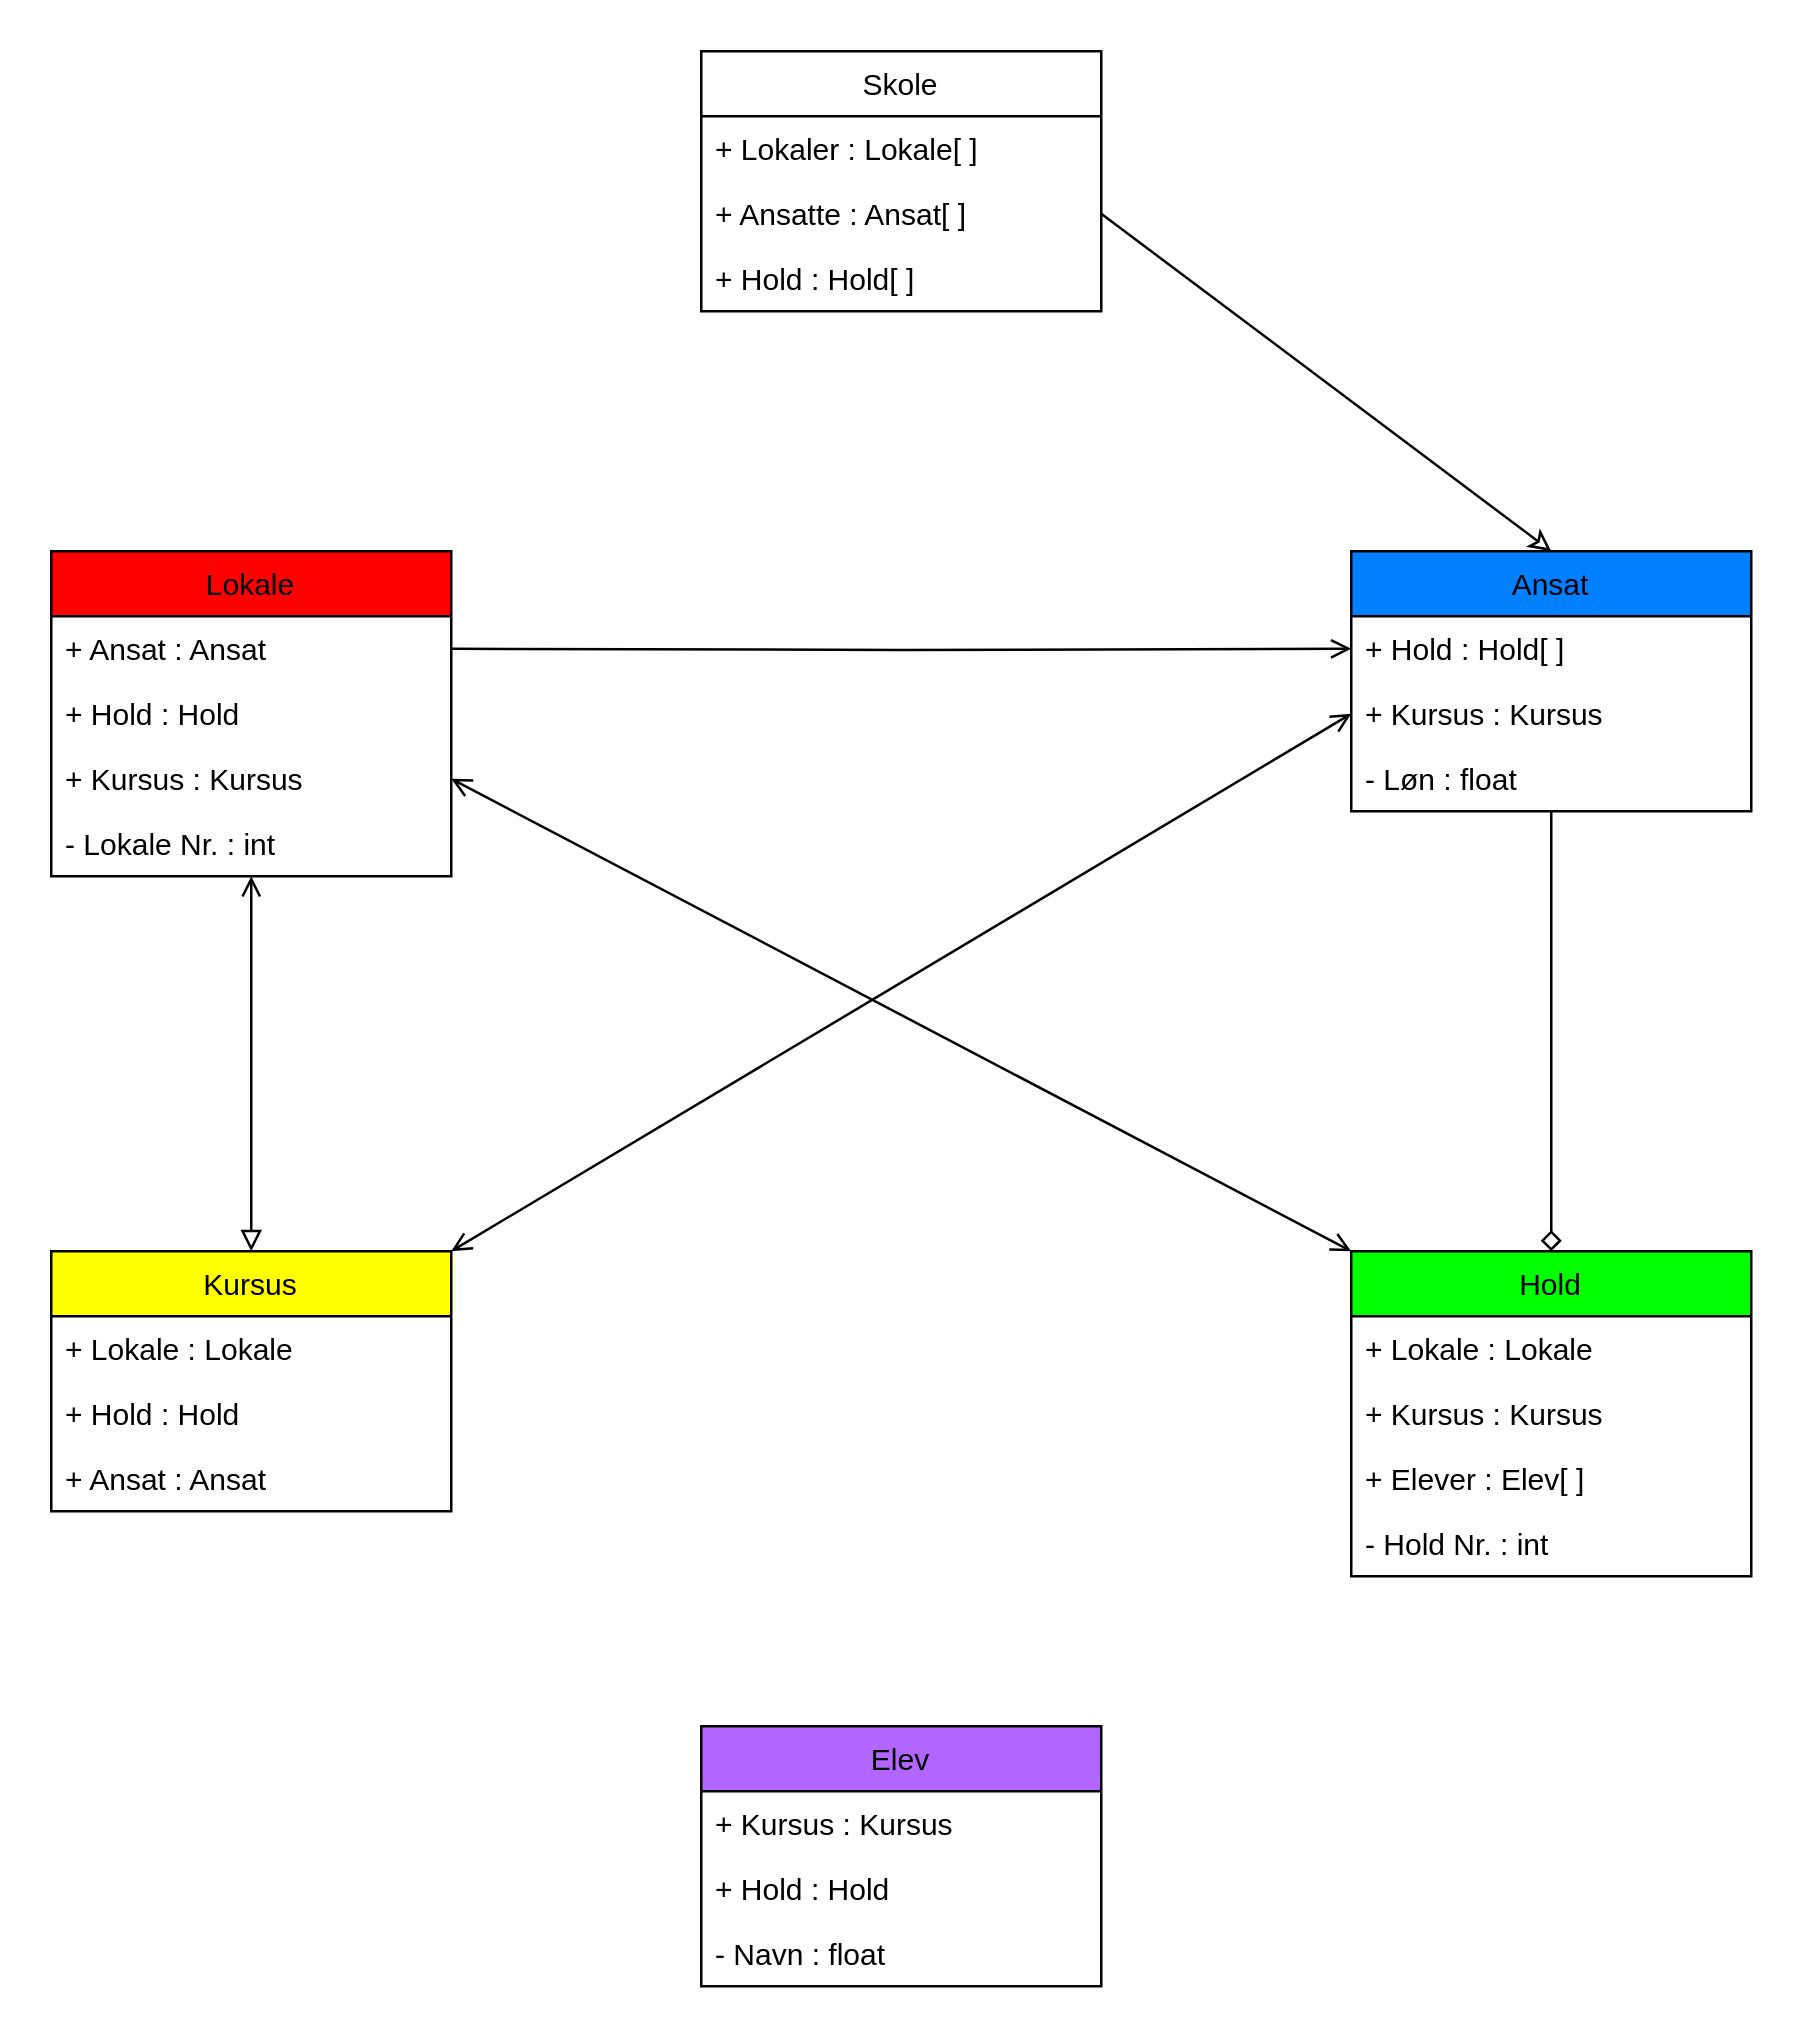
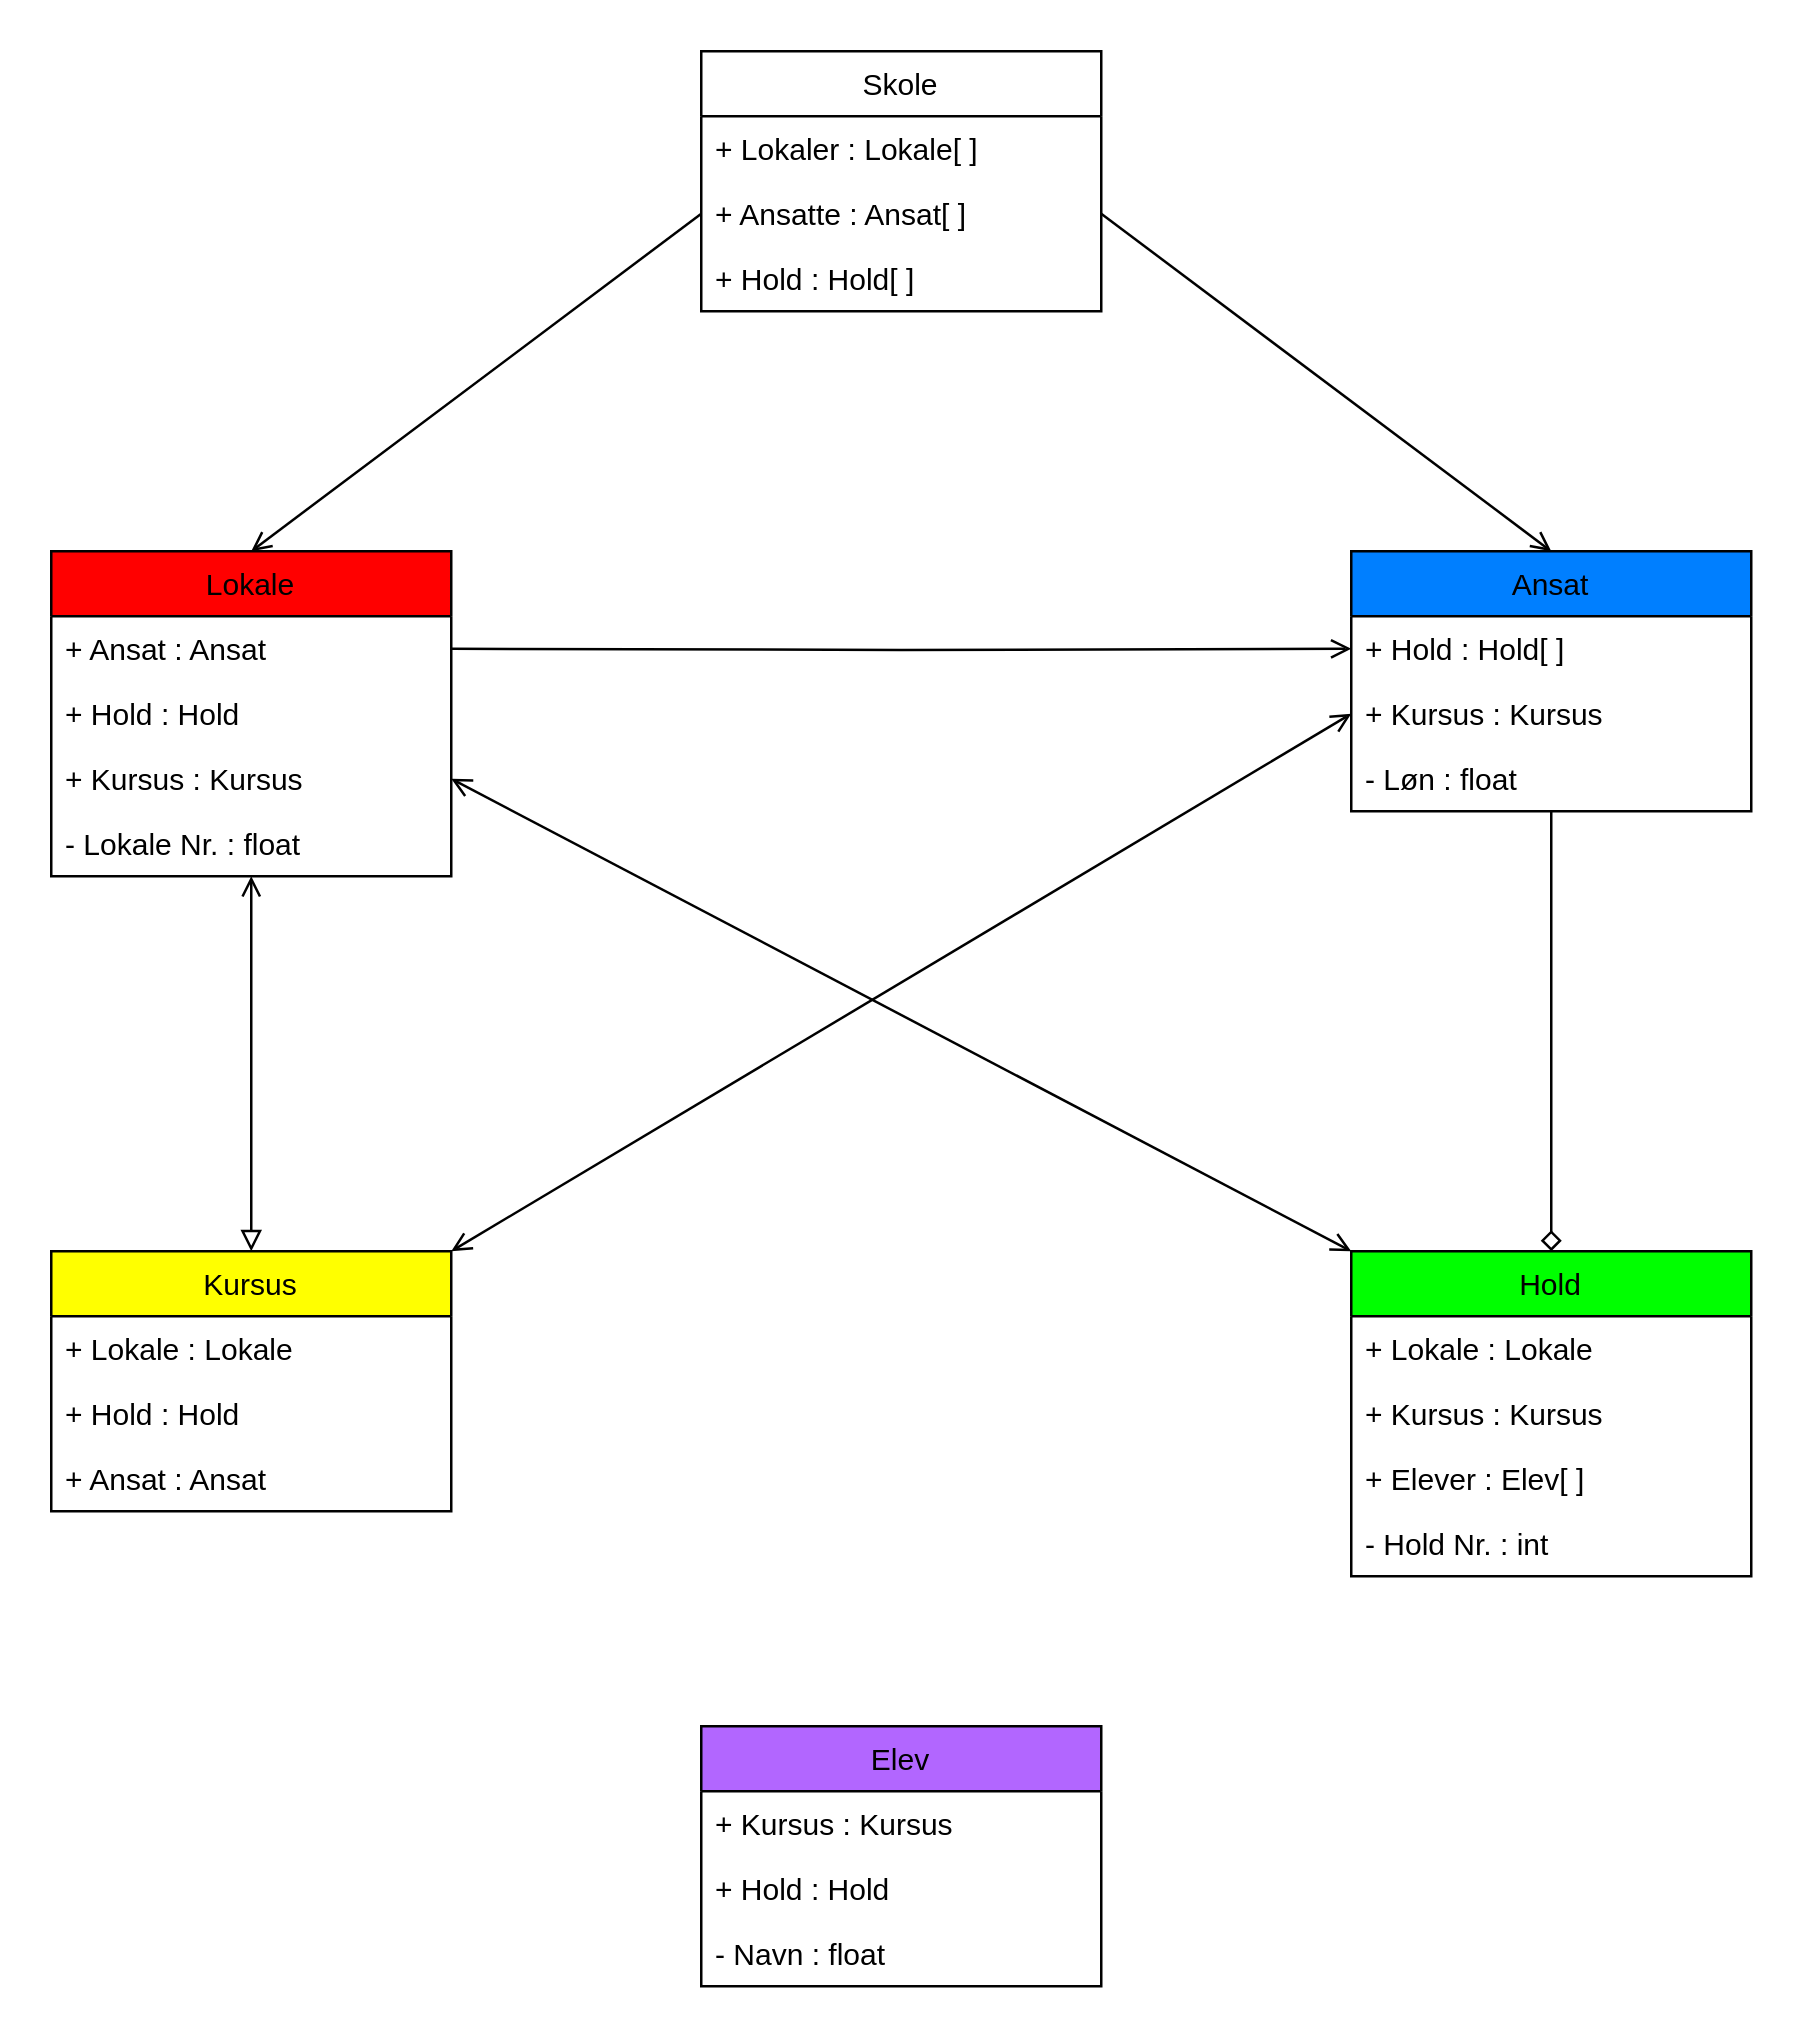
none -> (477, 382)
(1537, 540) -> (1541, 544)
(185, 845) -> (202, 845)
